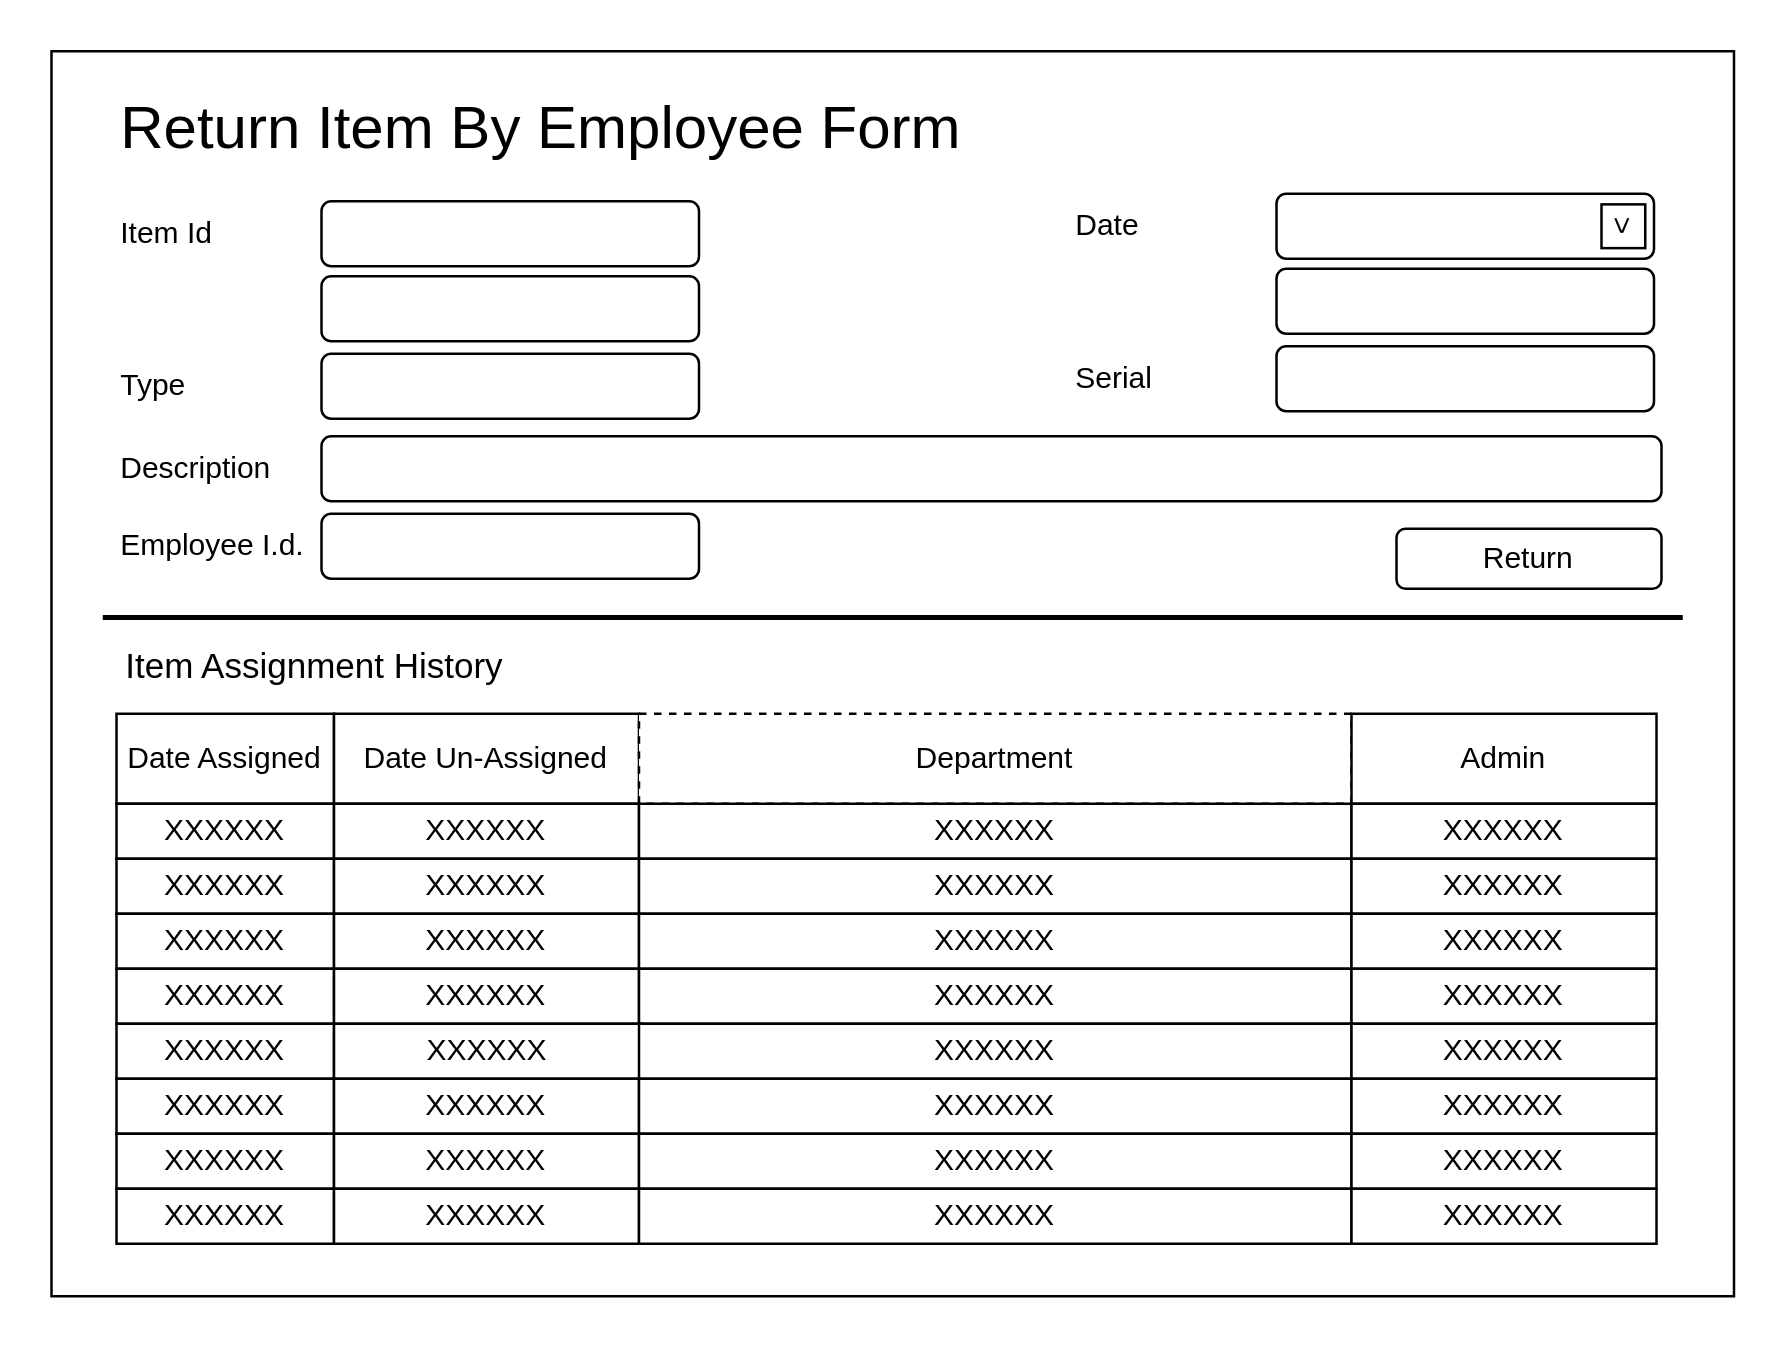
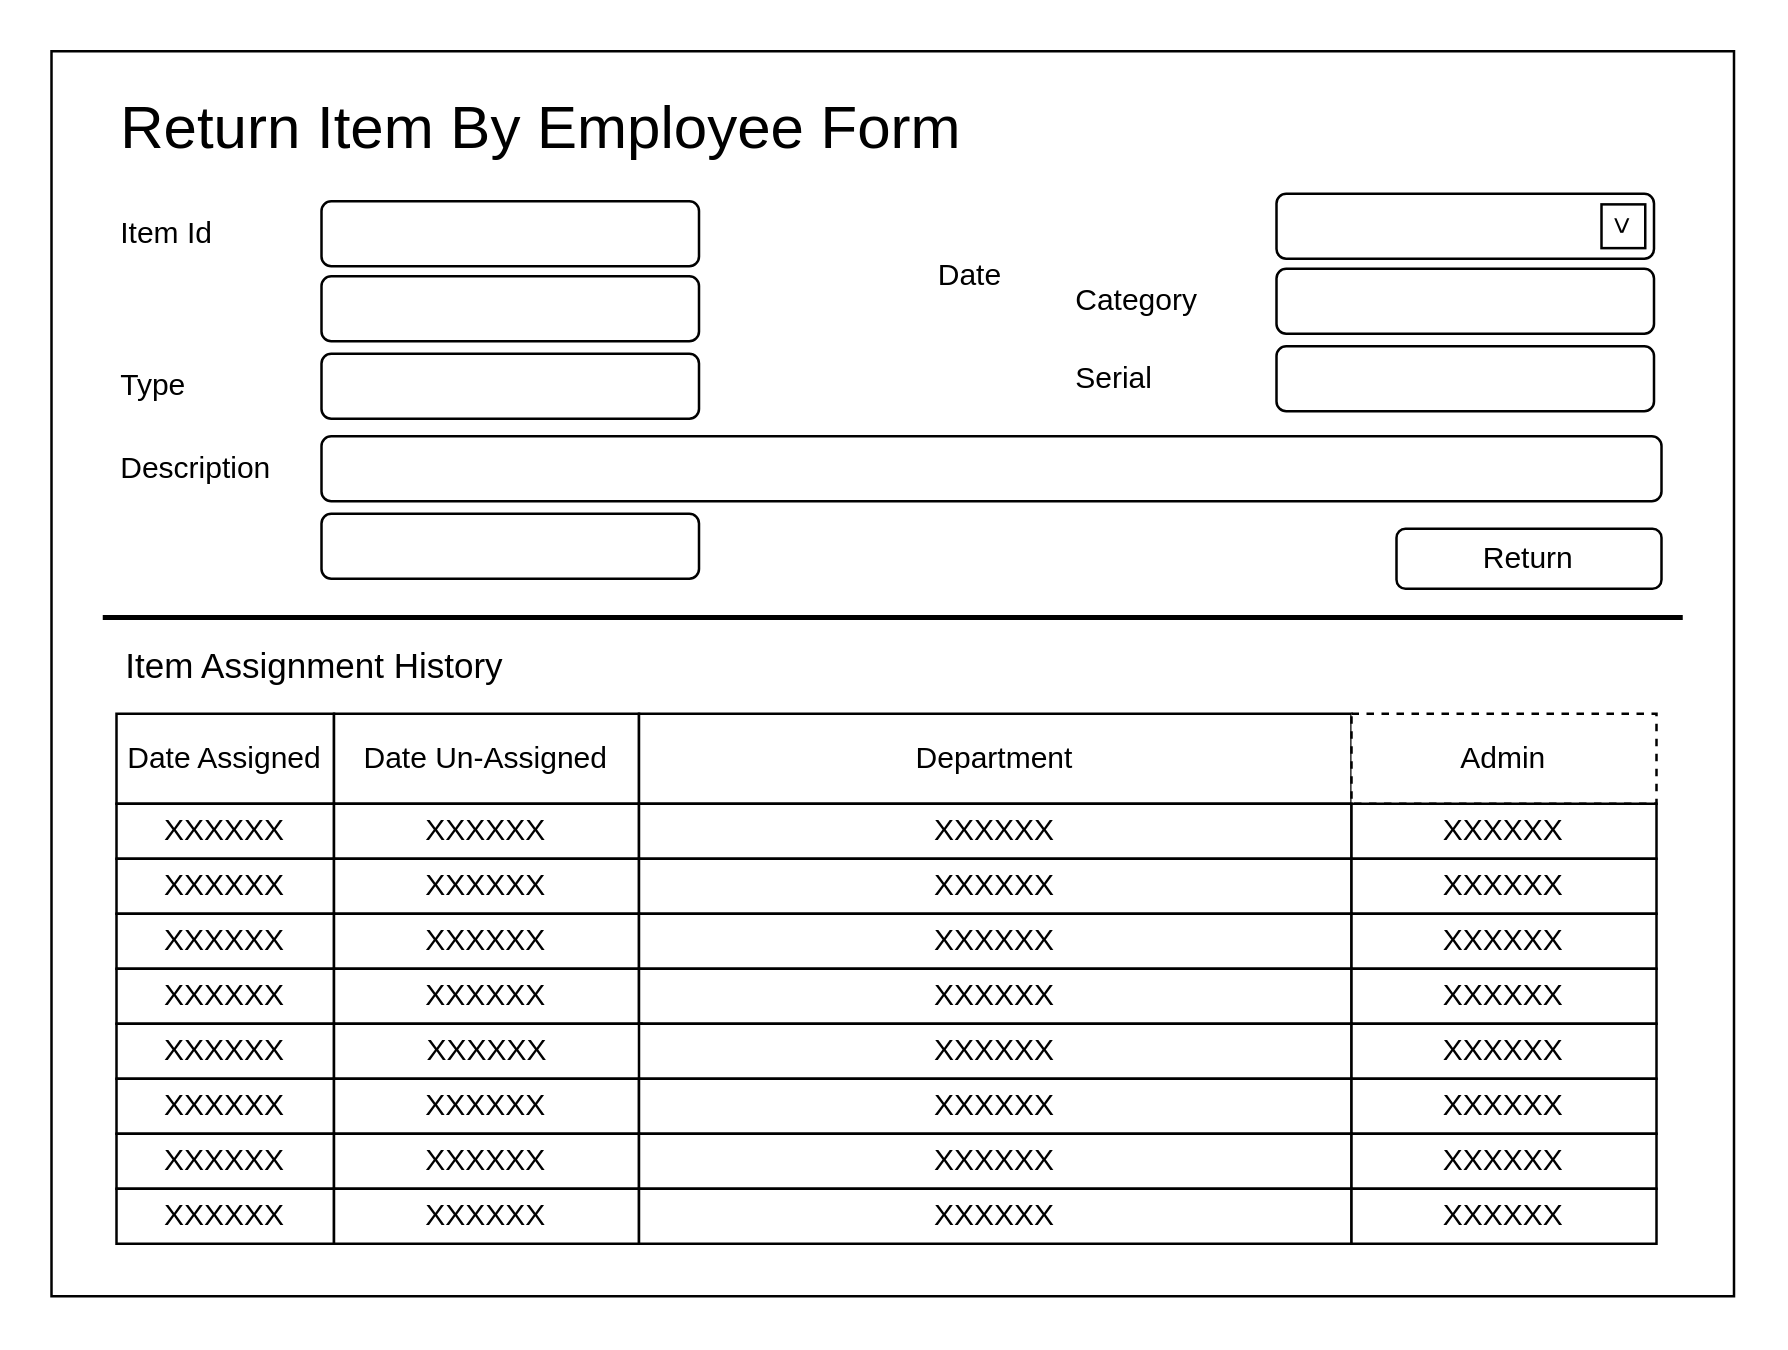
(1121, 226) -> (984, 276)
none -> (1164, 301)
(213, 546) -> none
(995, 759) -> (995, 759)
(1504, 759) -> (1504, 759)
